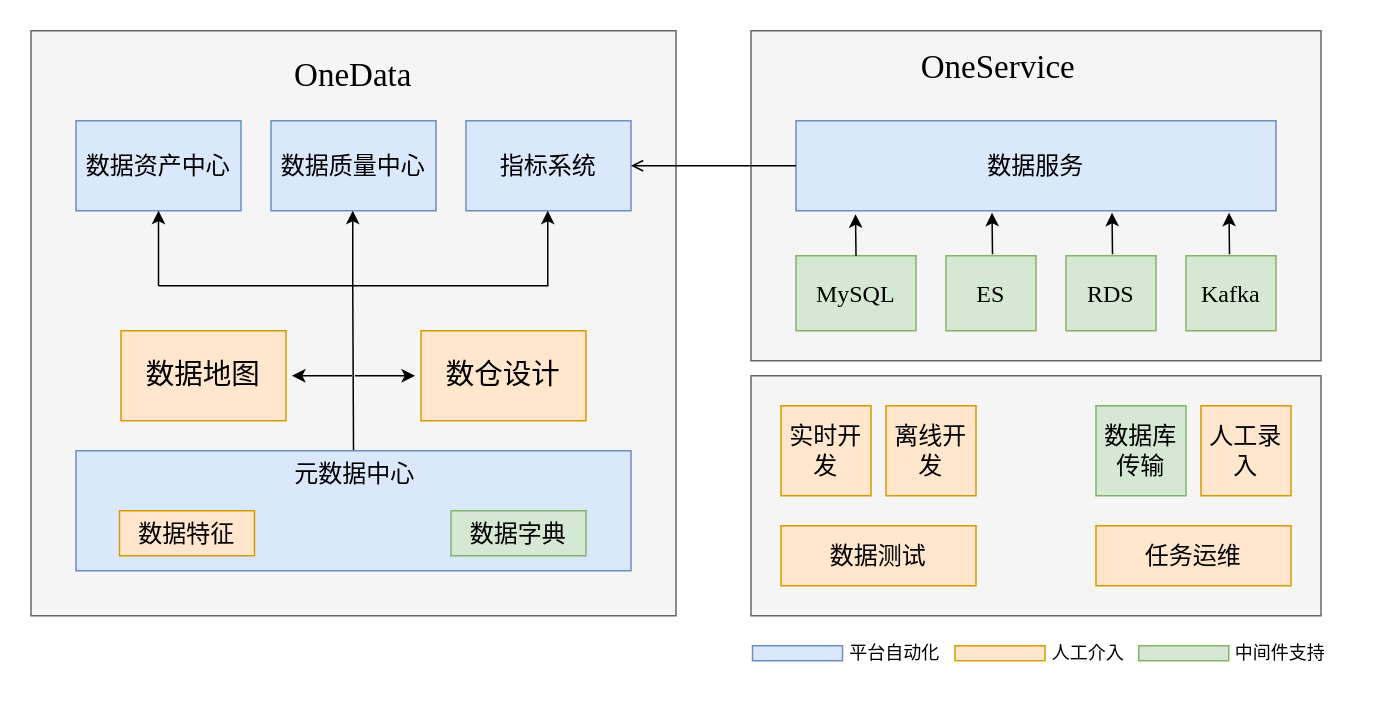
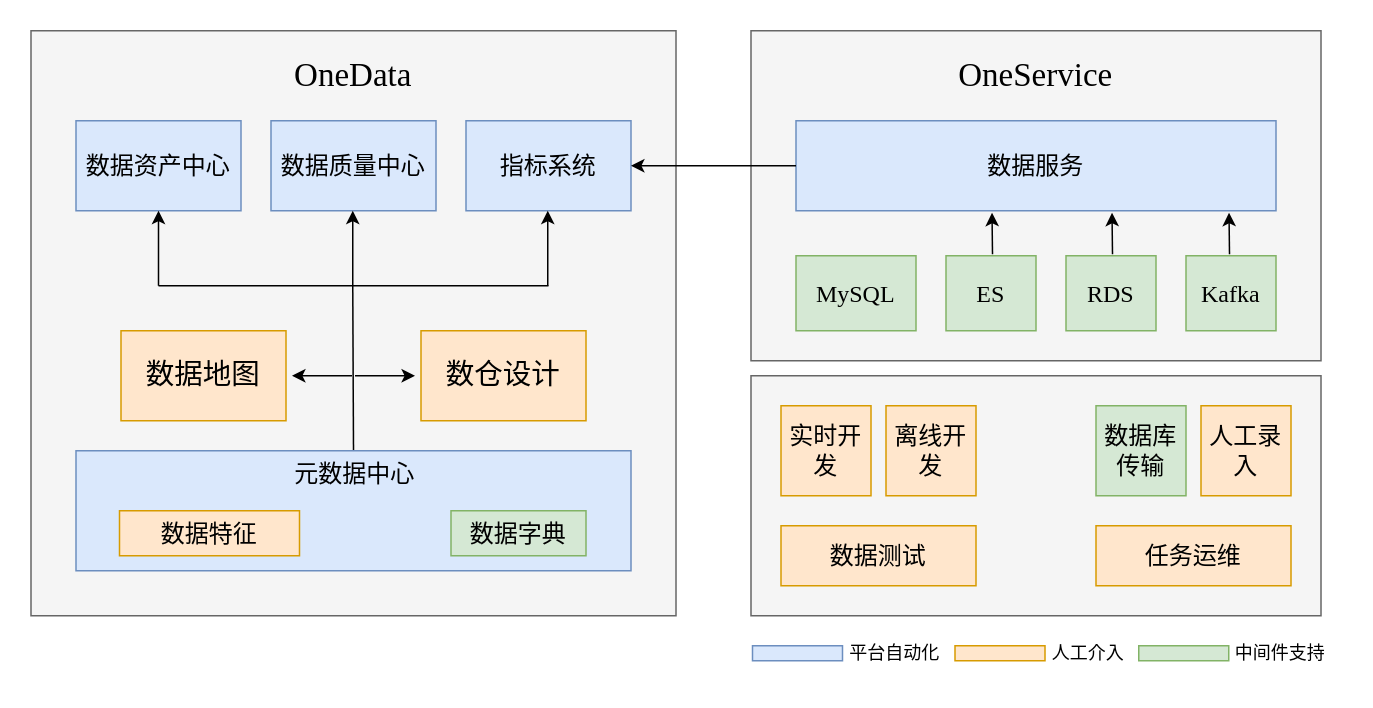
(998, 68) -> (1036, 76)
(640, 166) -> (642, 166)
(856, 240) -> none
(187, 533) -> (209, 533)
